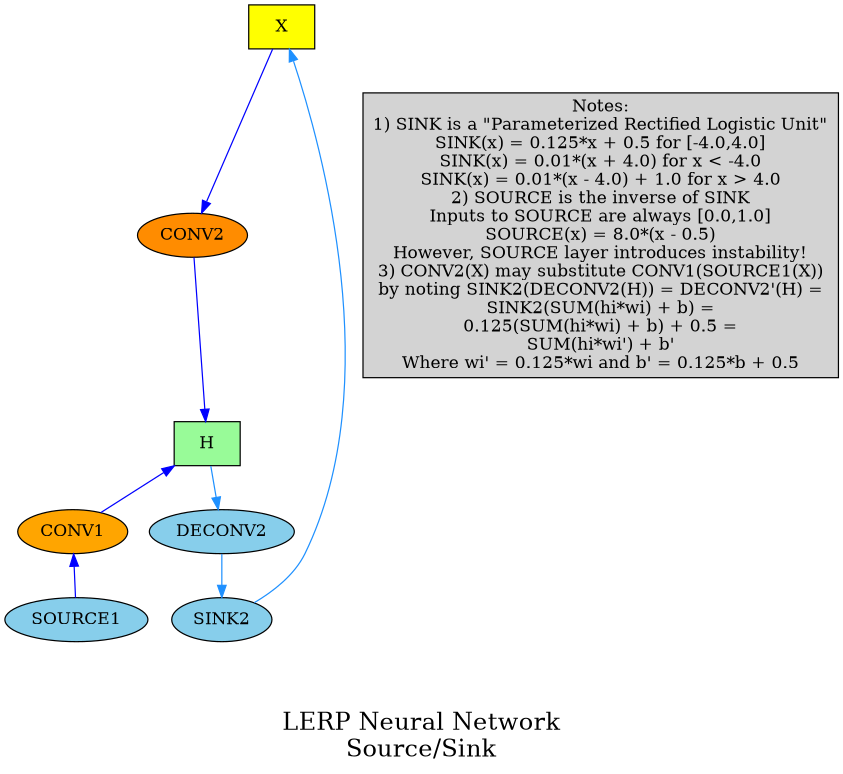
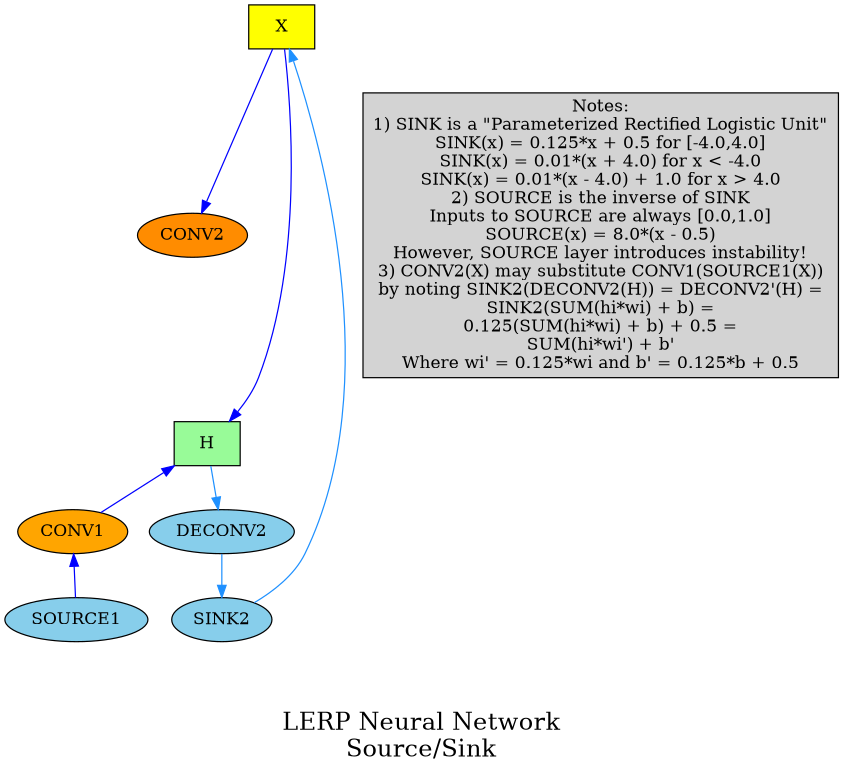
(199, 333) -> (288, 235)
